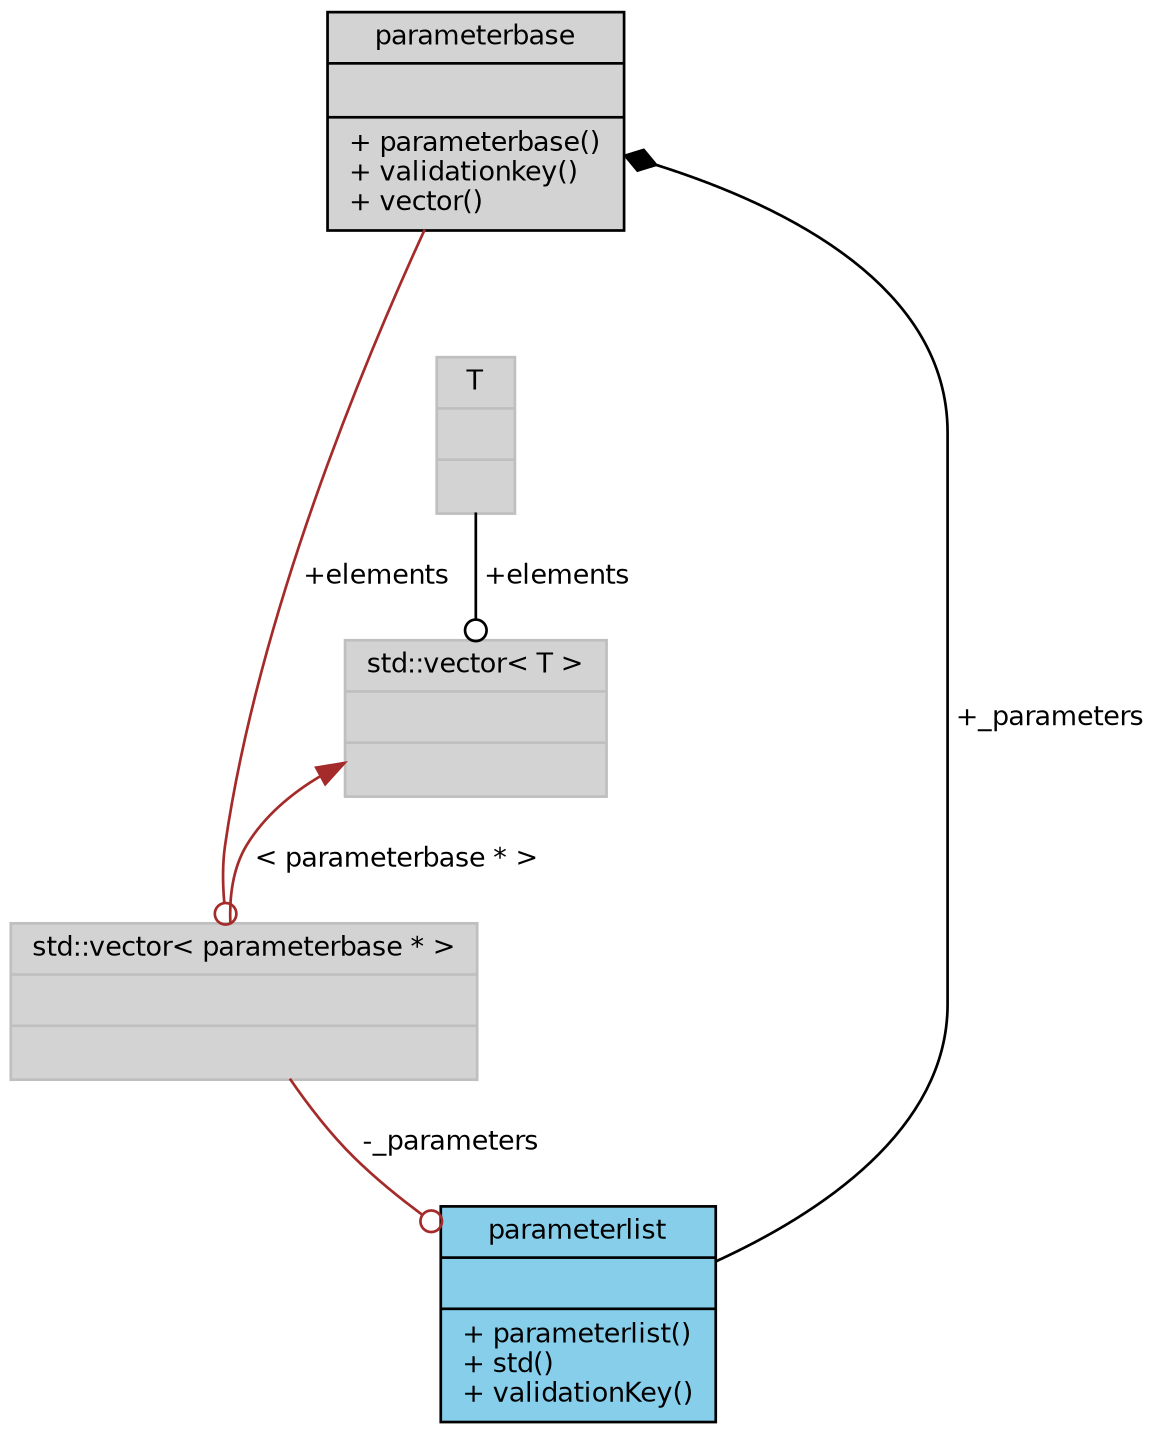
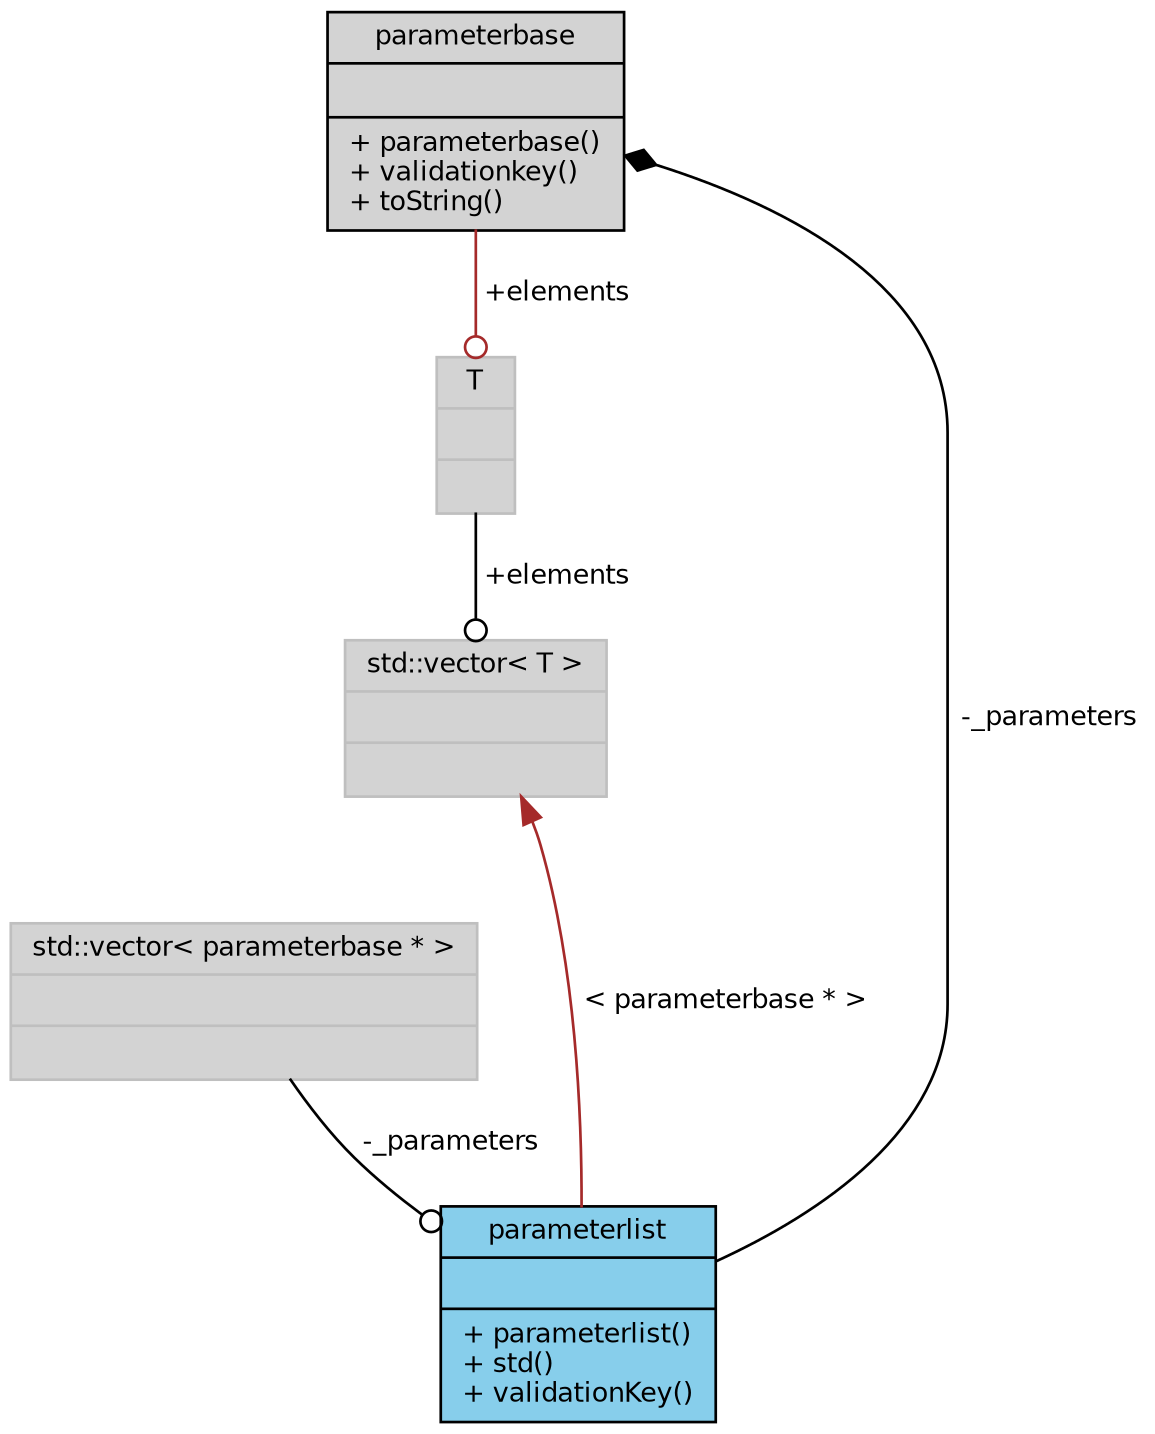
(417, 202) -> (427, 202)
(295, 558) -> (476, 283)
(1046, 718) -> (1046, 718)
(252, 837) -> (572, 1012)
(349, 1153) -> (349, 1153)
